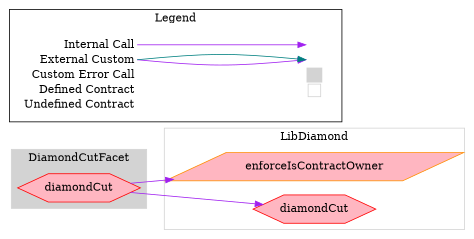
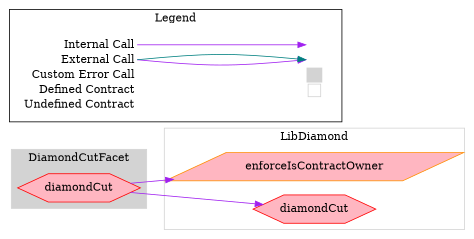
(87, 60) -> (98, 60)
